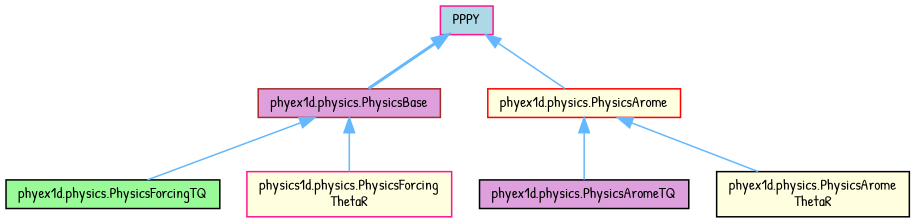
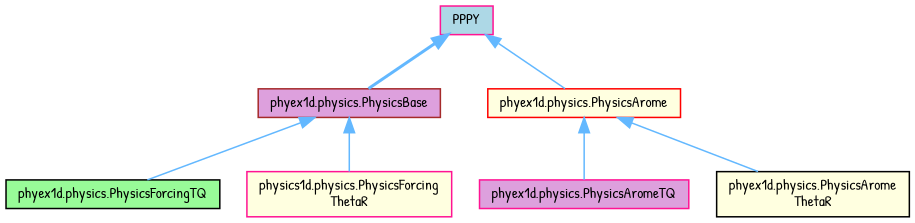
(584, 194) -> (584, 194)
